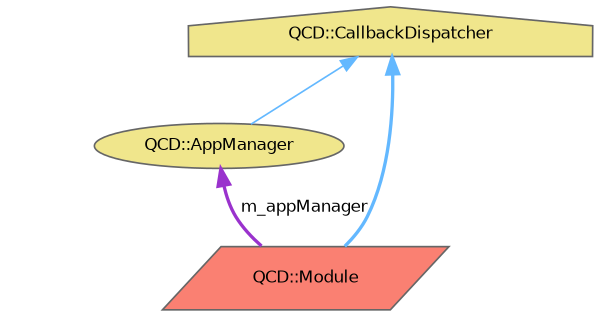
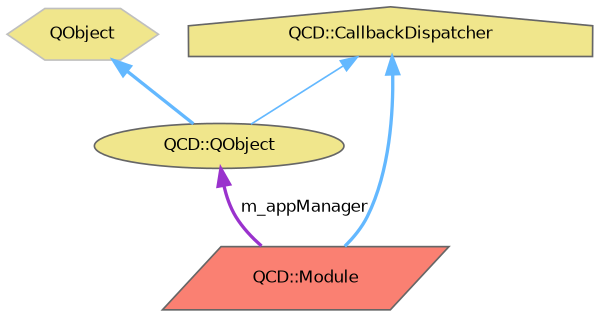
none -> (83, 34)
(219, 146) -> (219, 146)
